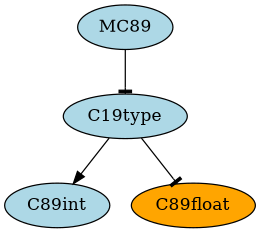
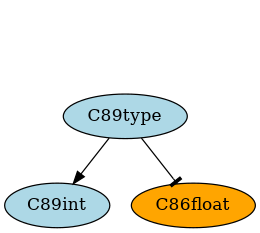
(125, 27) -> none
(125, 116) -> (125, 116)
(193, 205) -> (193, 205)
